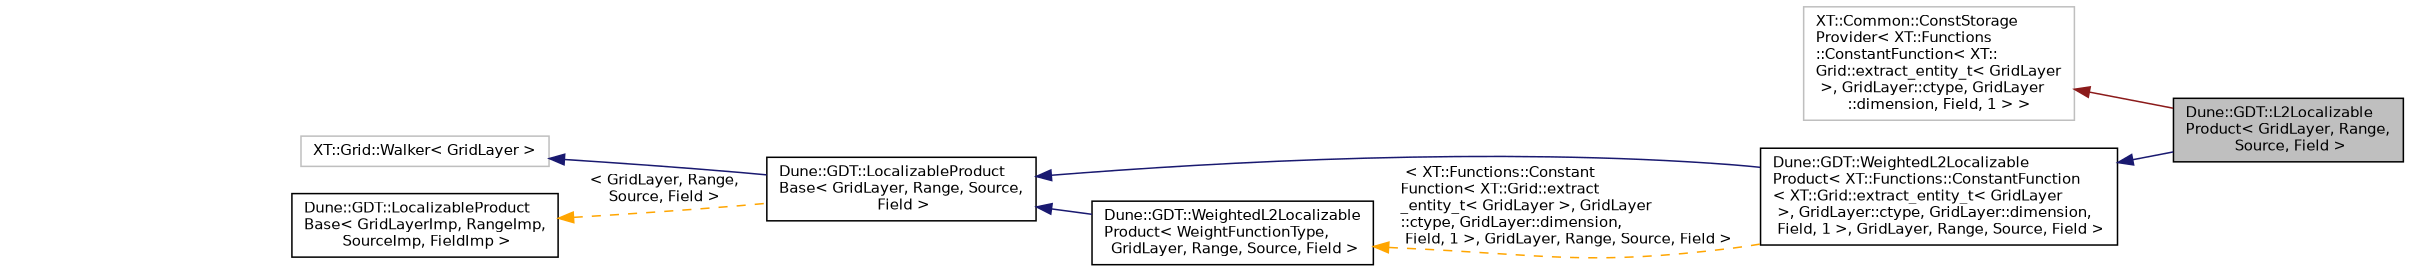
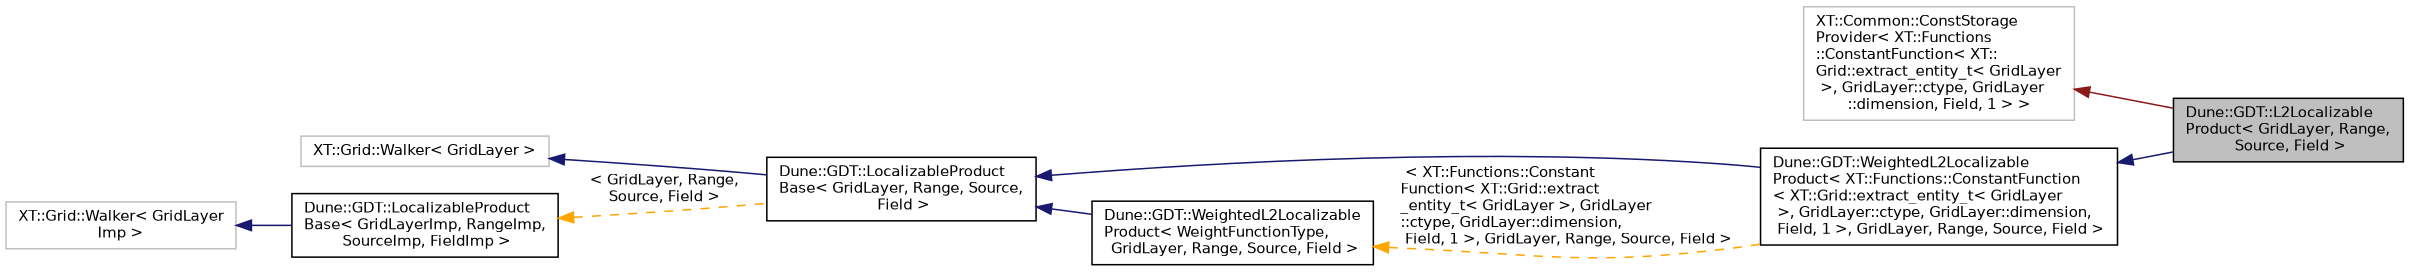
none -> (121, 225)
